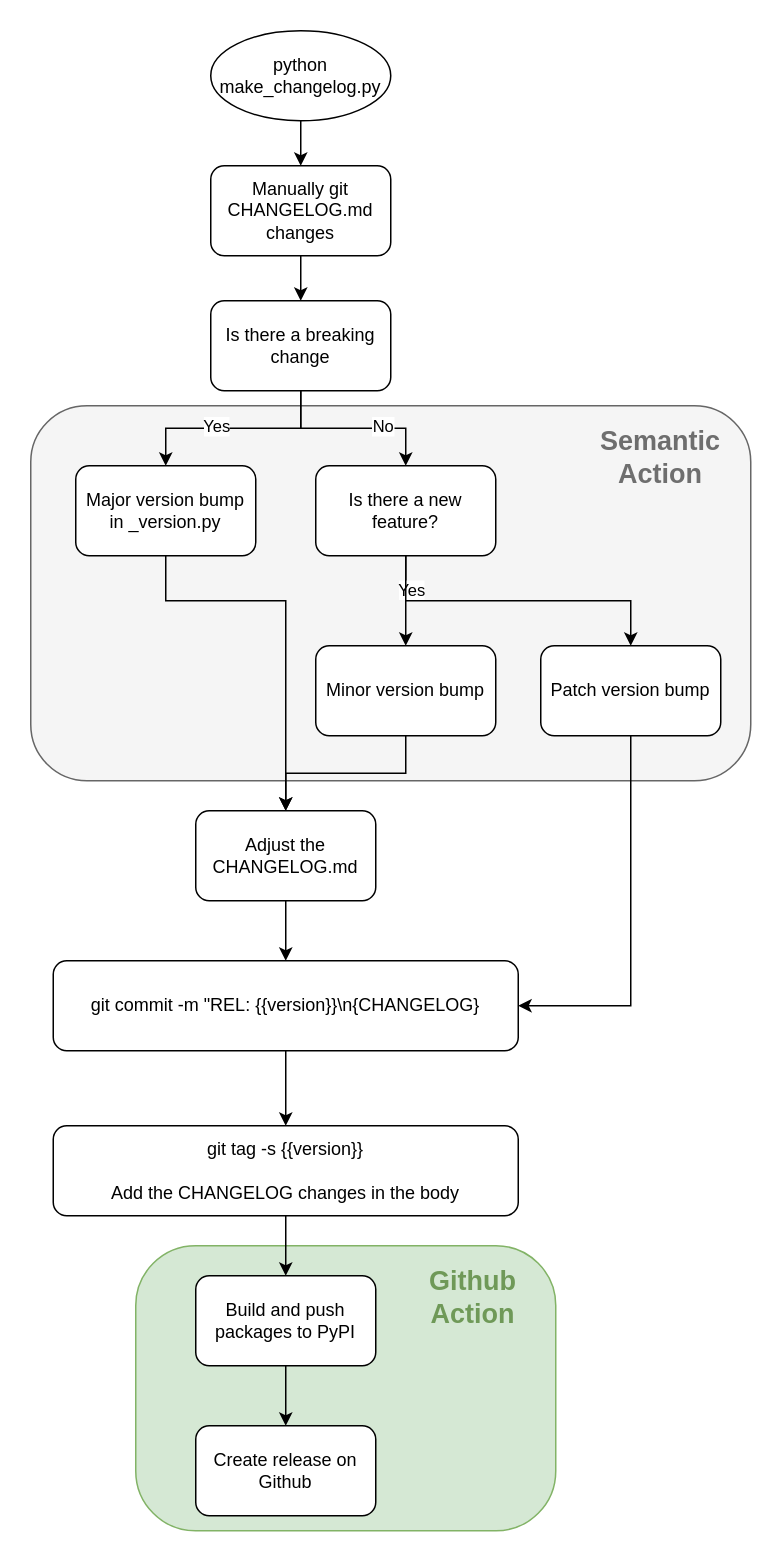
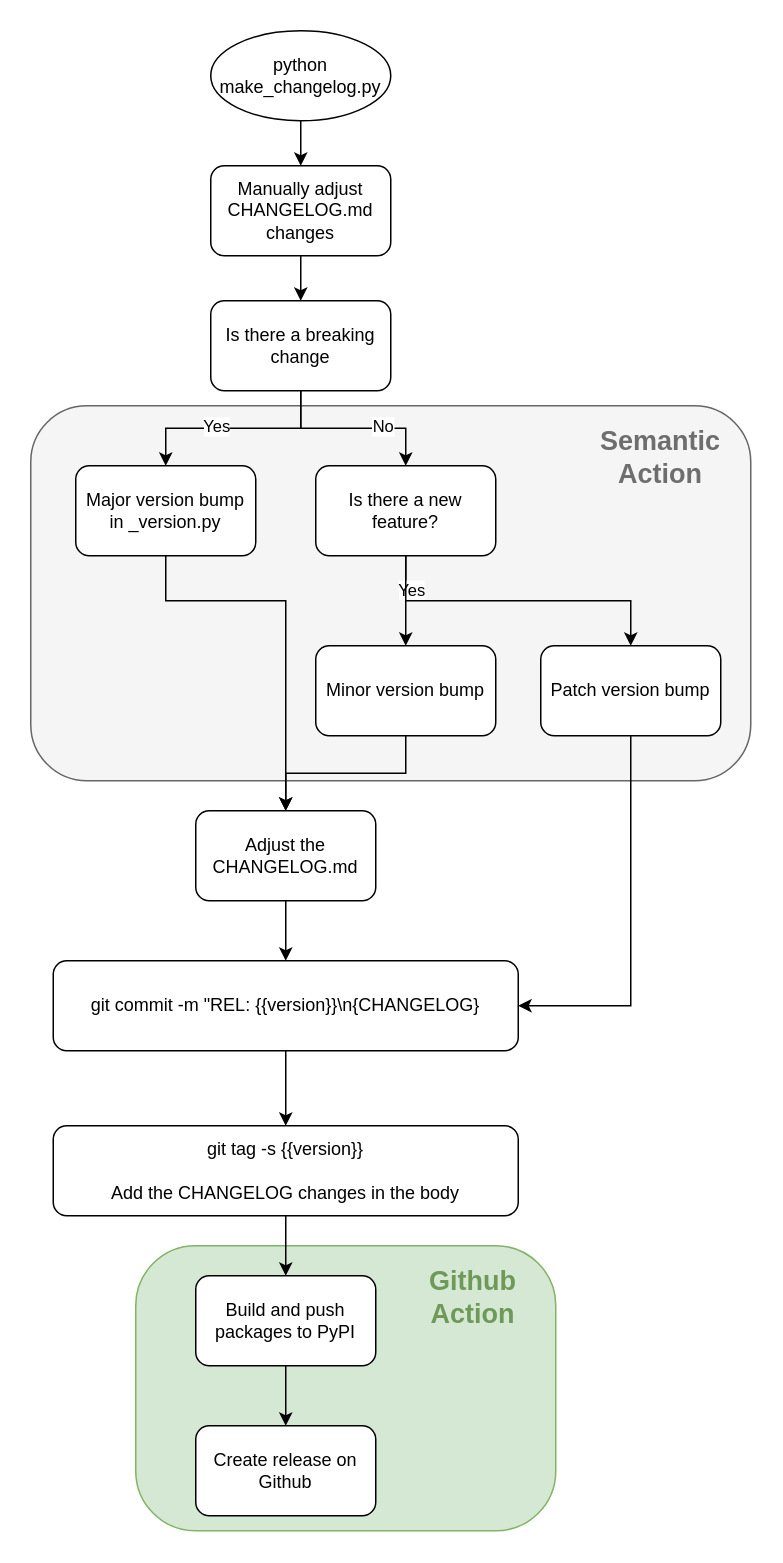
(301, 211) -> (301, 211)
